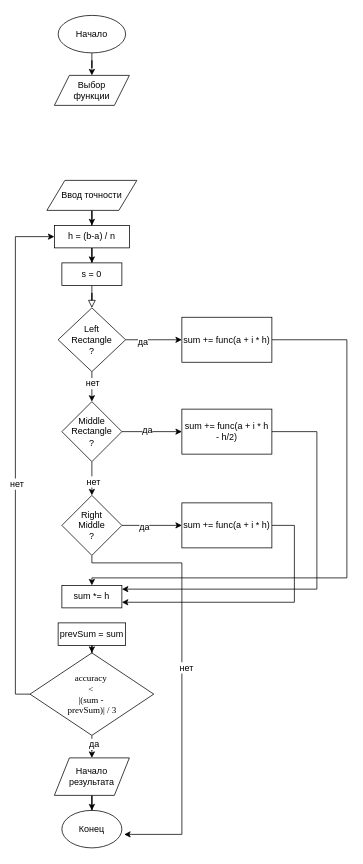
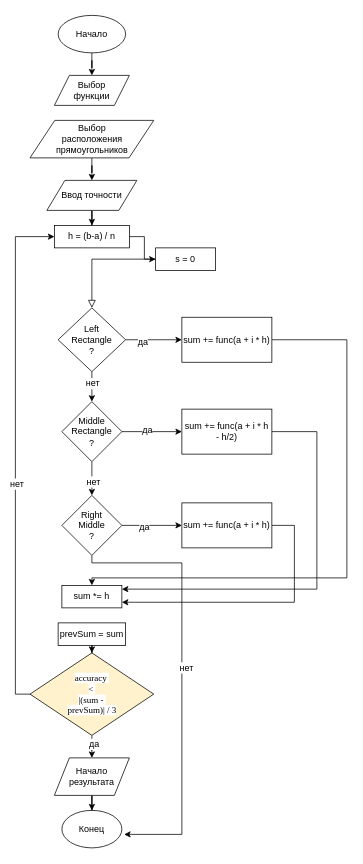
none -> (92, 139)
none -> (92, 172)
(92, 274) -> (186, 259)
(92, 694) -> (92, 694)
